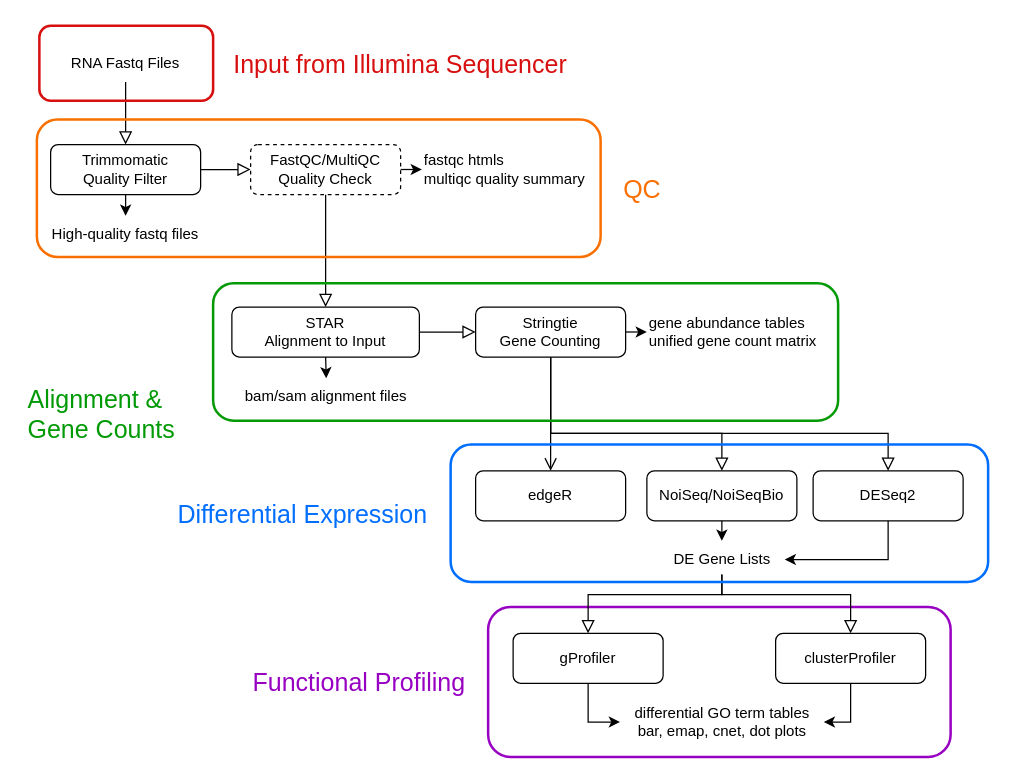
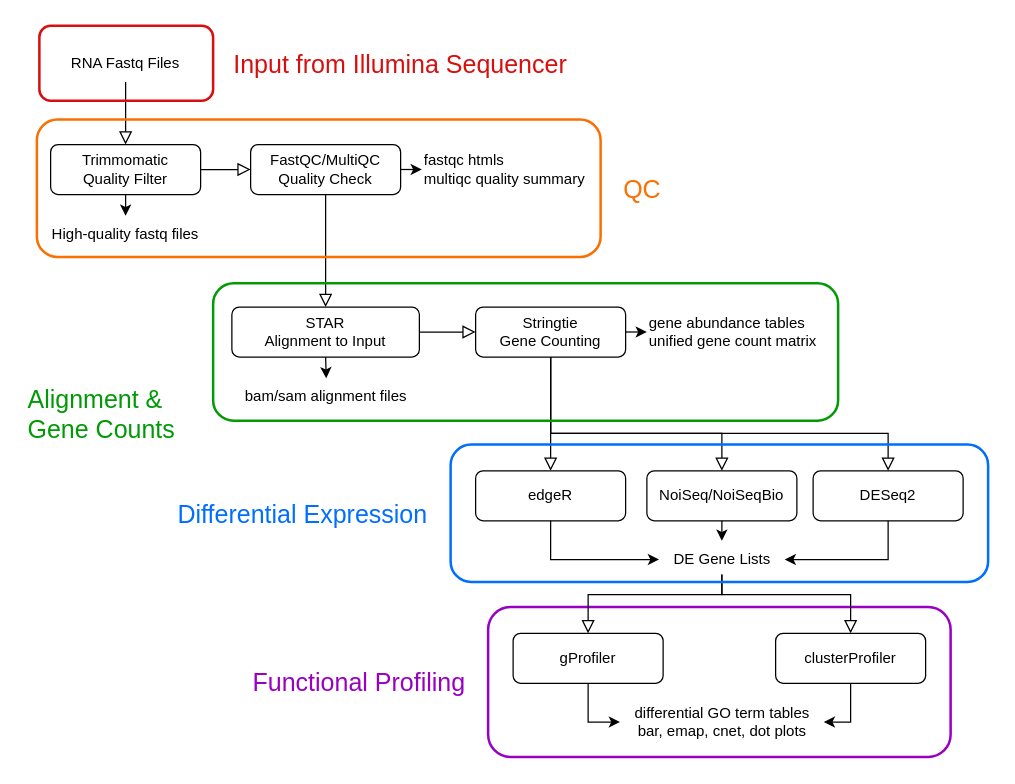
(326, 169) -> (326, 169)
(551, 461) -> (551, 456)
none -> (582, 559)
